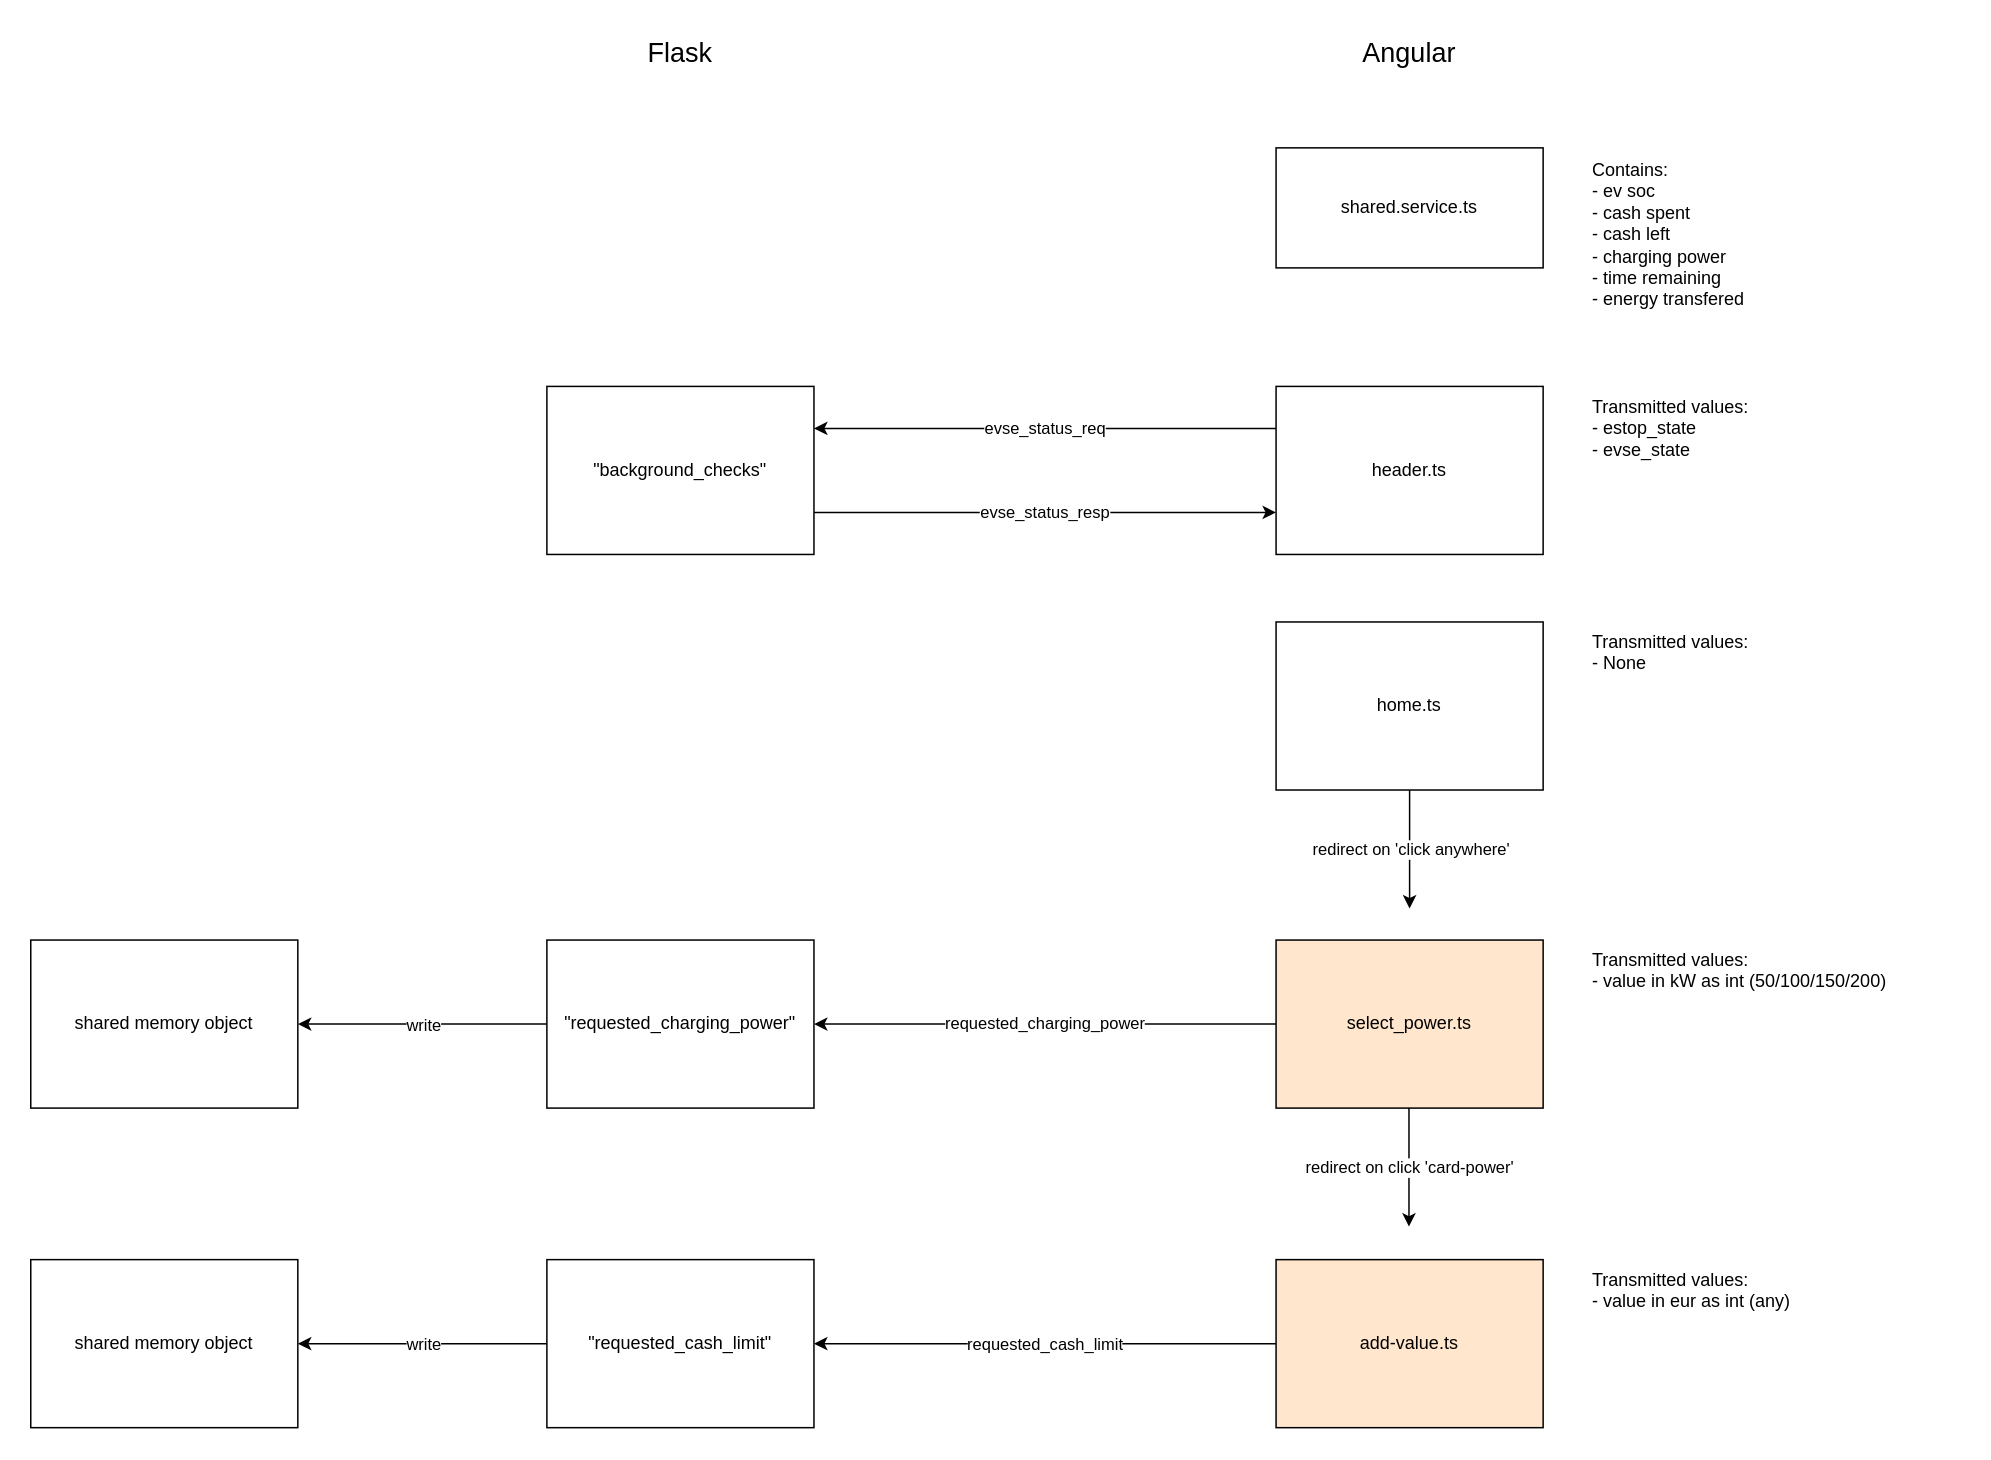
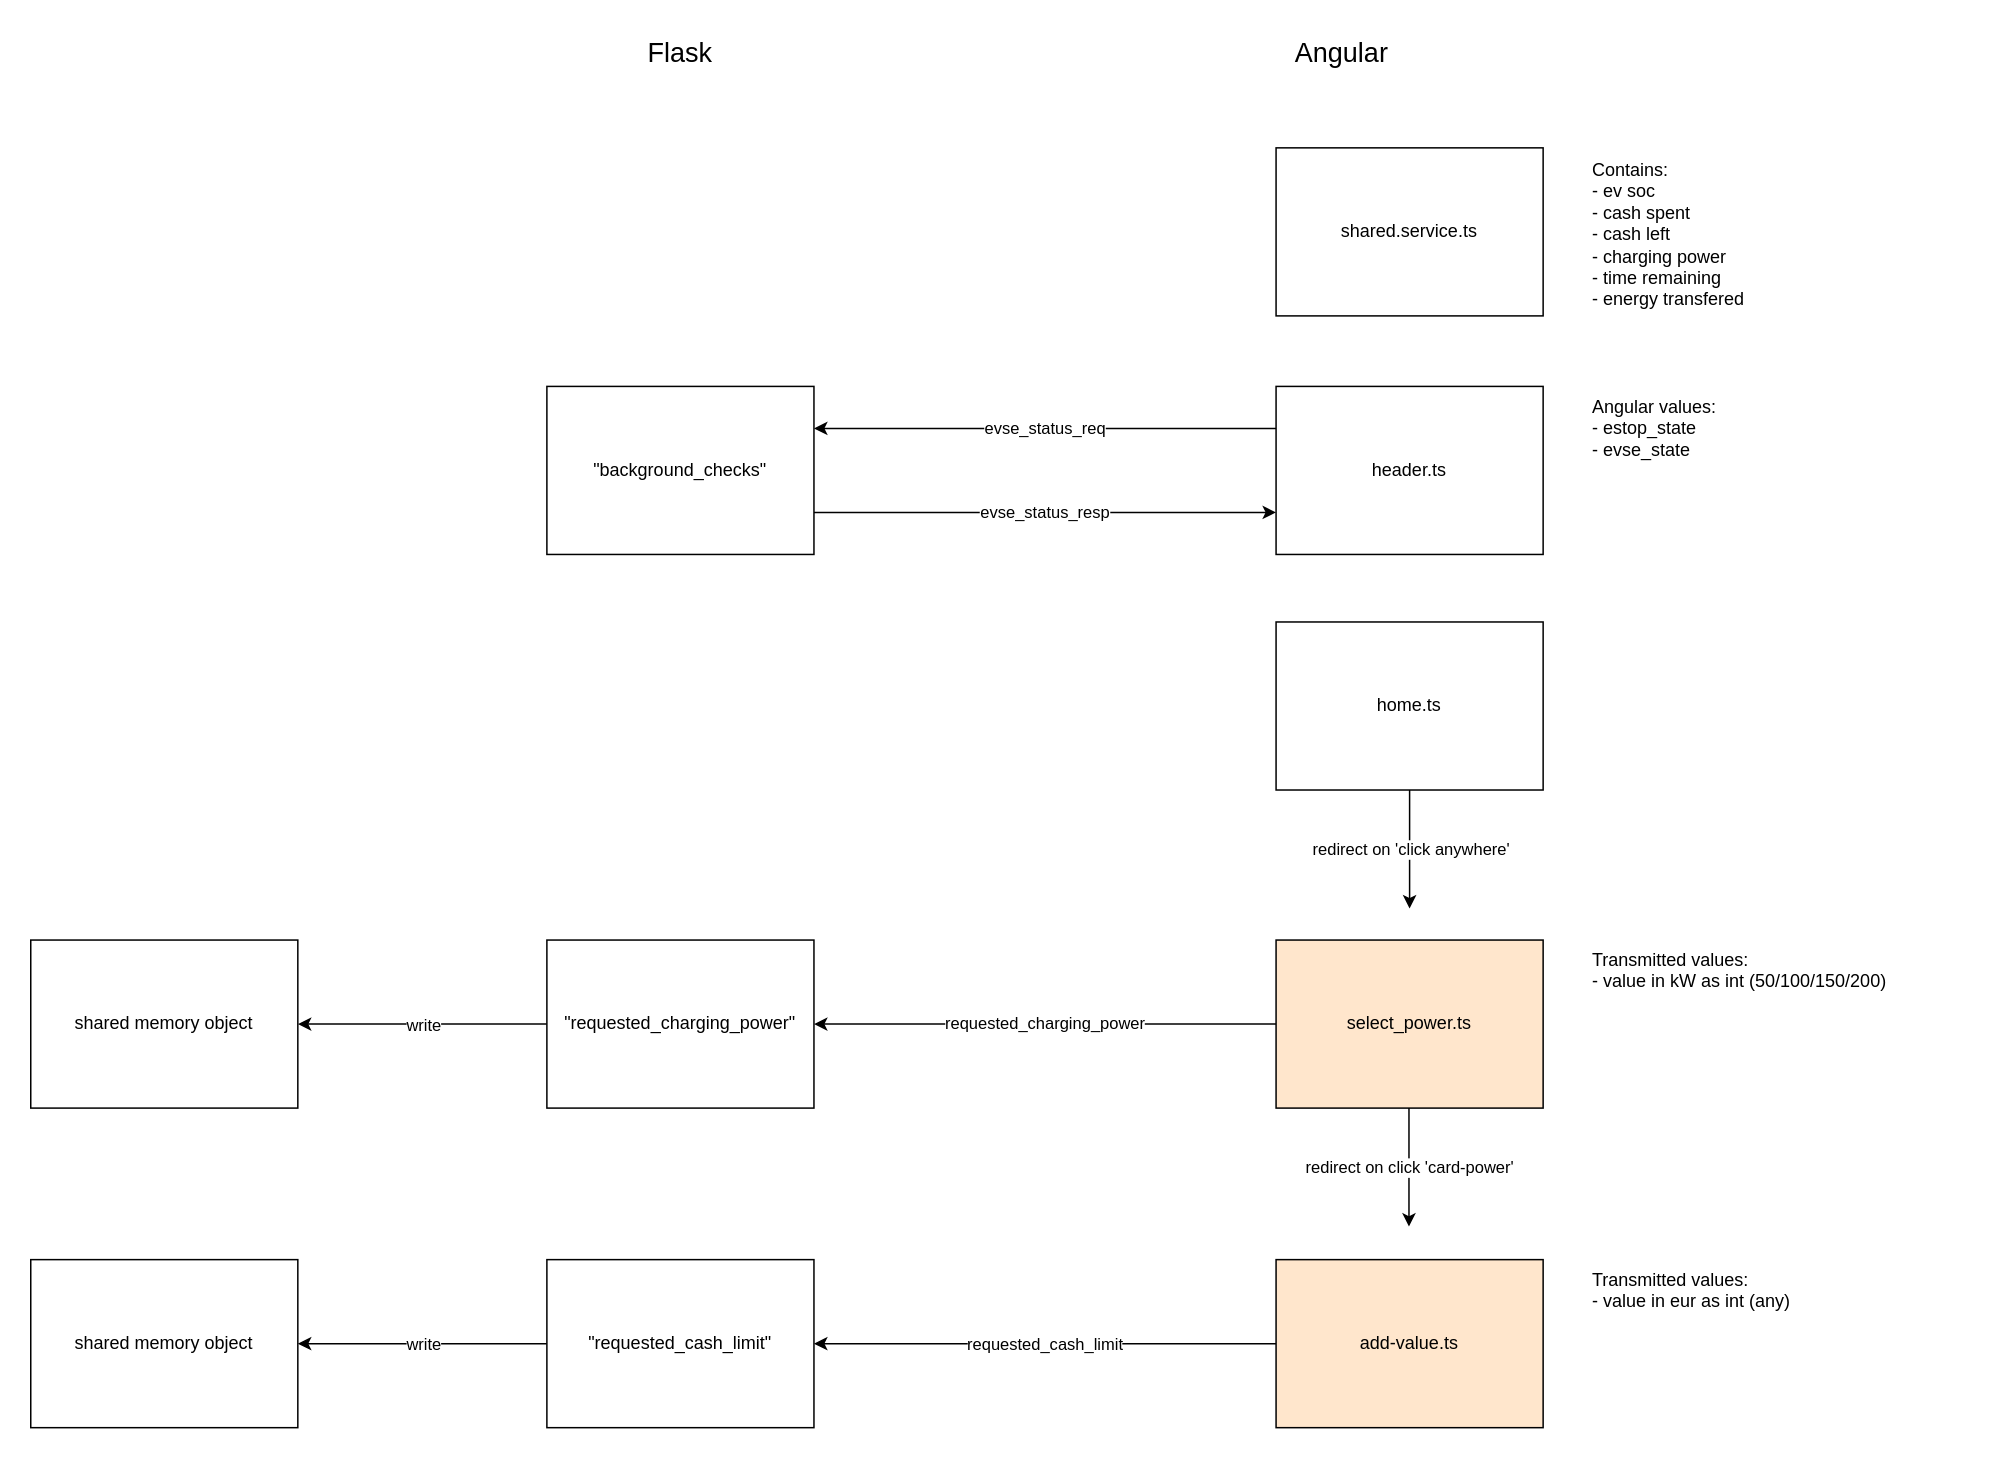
(1409, 53) -> (1342, 53)
(1409, 208) -> (1409, 232)
(1679, 429) -> (1658, 429)
(1774, 705) -> none
